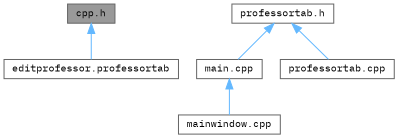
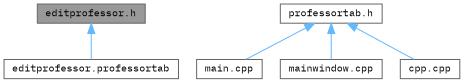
(91, 14) -> (91, 14)
(337, 69) -> (430, 69)
(229, 102) -> (331, 47)
